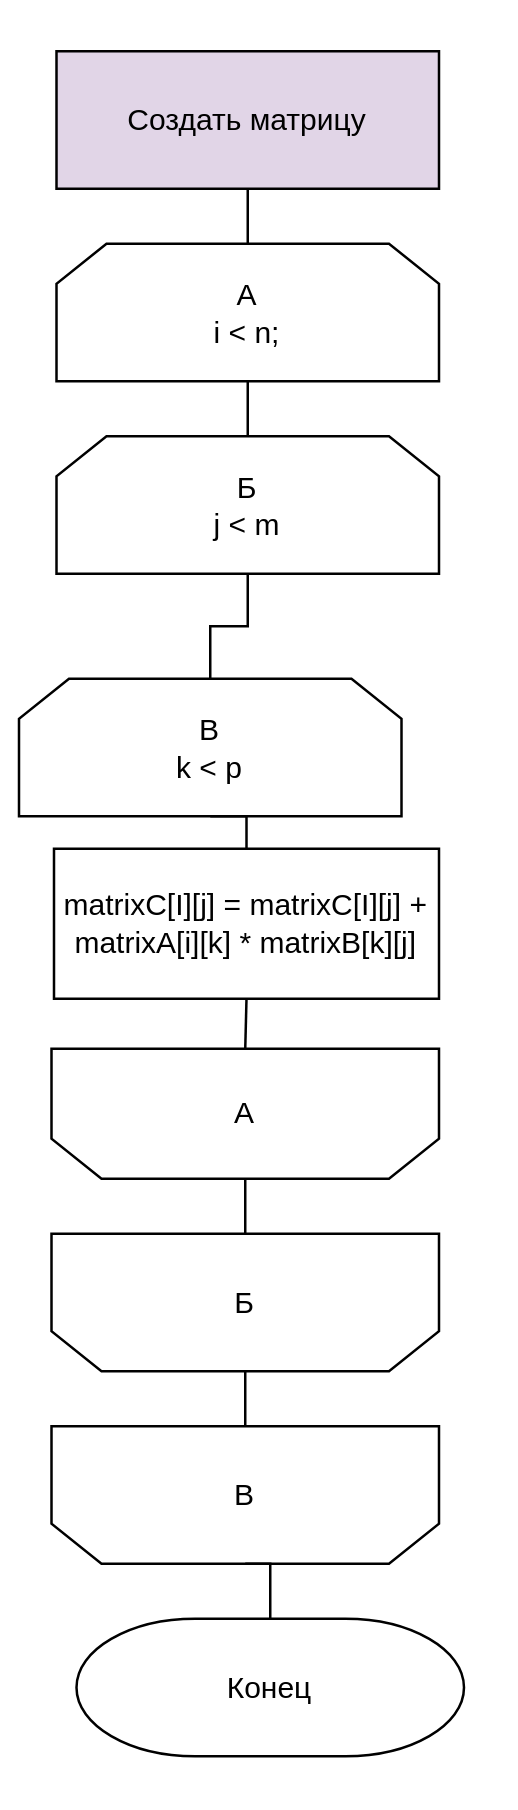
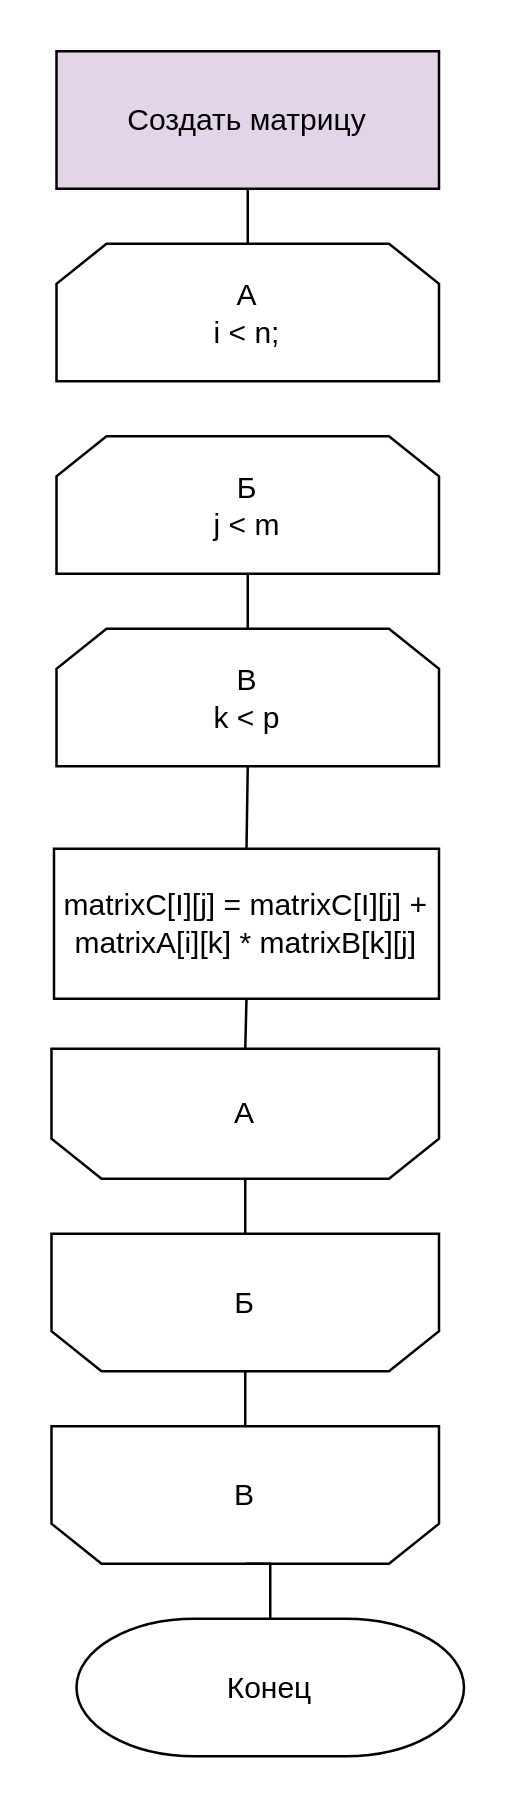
(248, 408) -> none
(210, 748) -> (248, 698)
